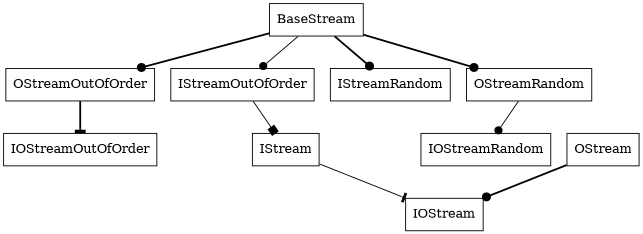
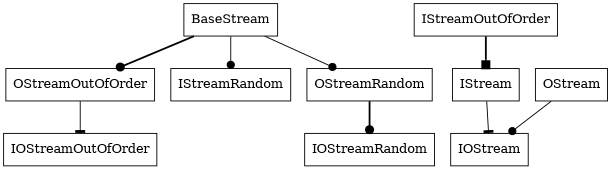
(282, 50) -> none
(351, 50) -> (231, 49)
(417, 51) -> (297, 51)
(262, 114) -> (486, 48)
(509, 114) -> (370, 114)
(80, 115) -> (80, 115)
(528, 180) -> (533, 115)
